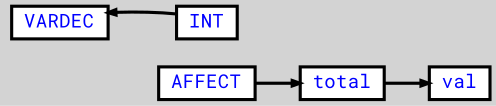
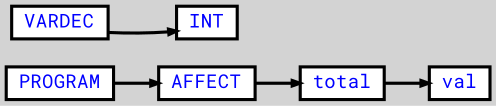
(146, 12) -> (138, 33)
none -> (60, 83)
